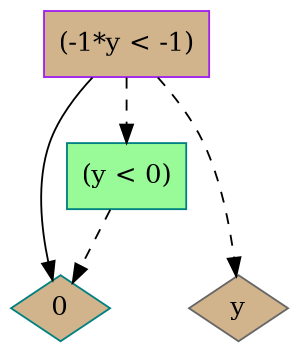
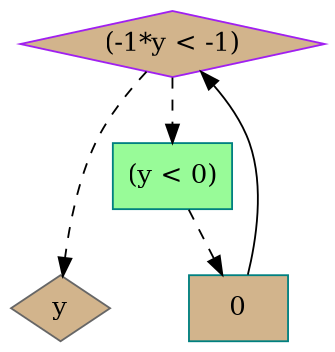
(127, 44) -> (172, 44)
(44, 163) -> (256, 175)
(61, 308) -> (239, 308)
